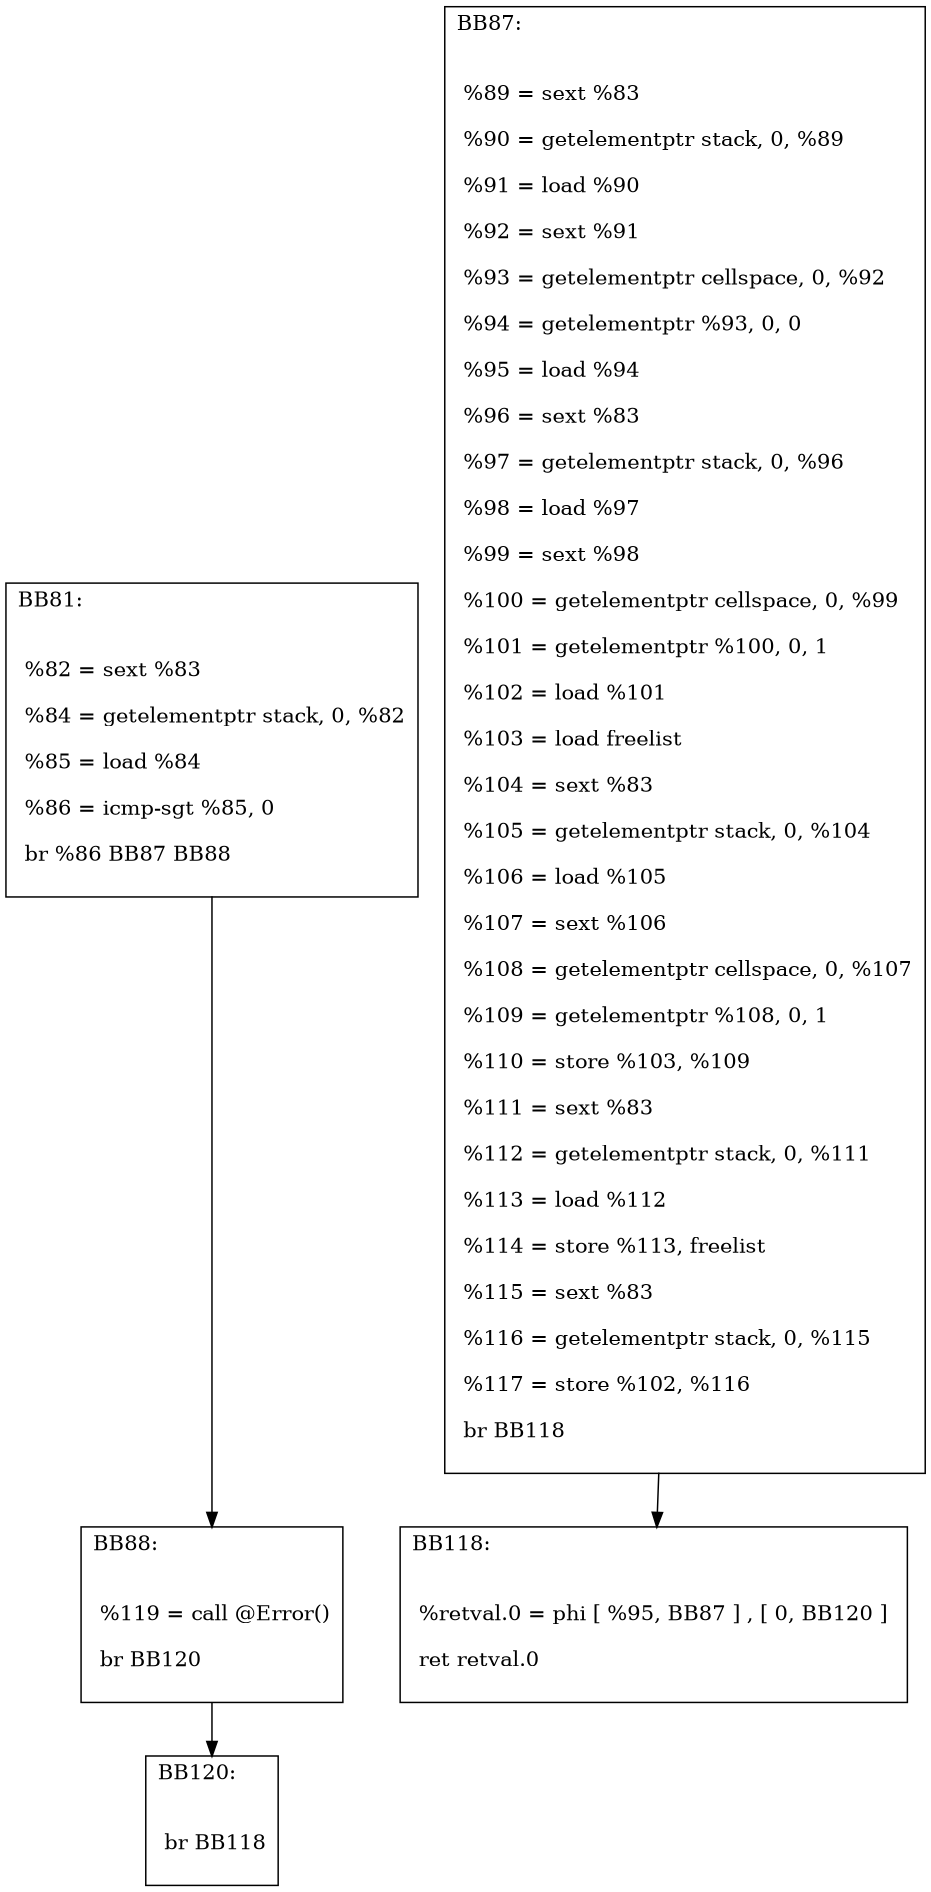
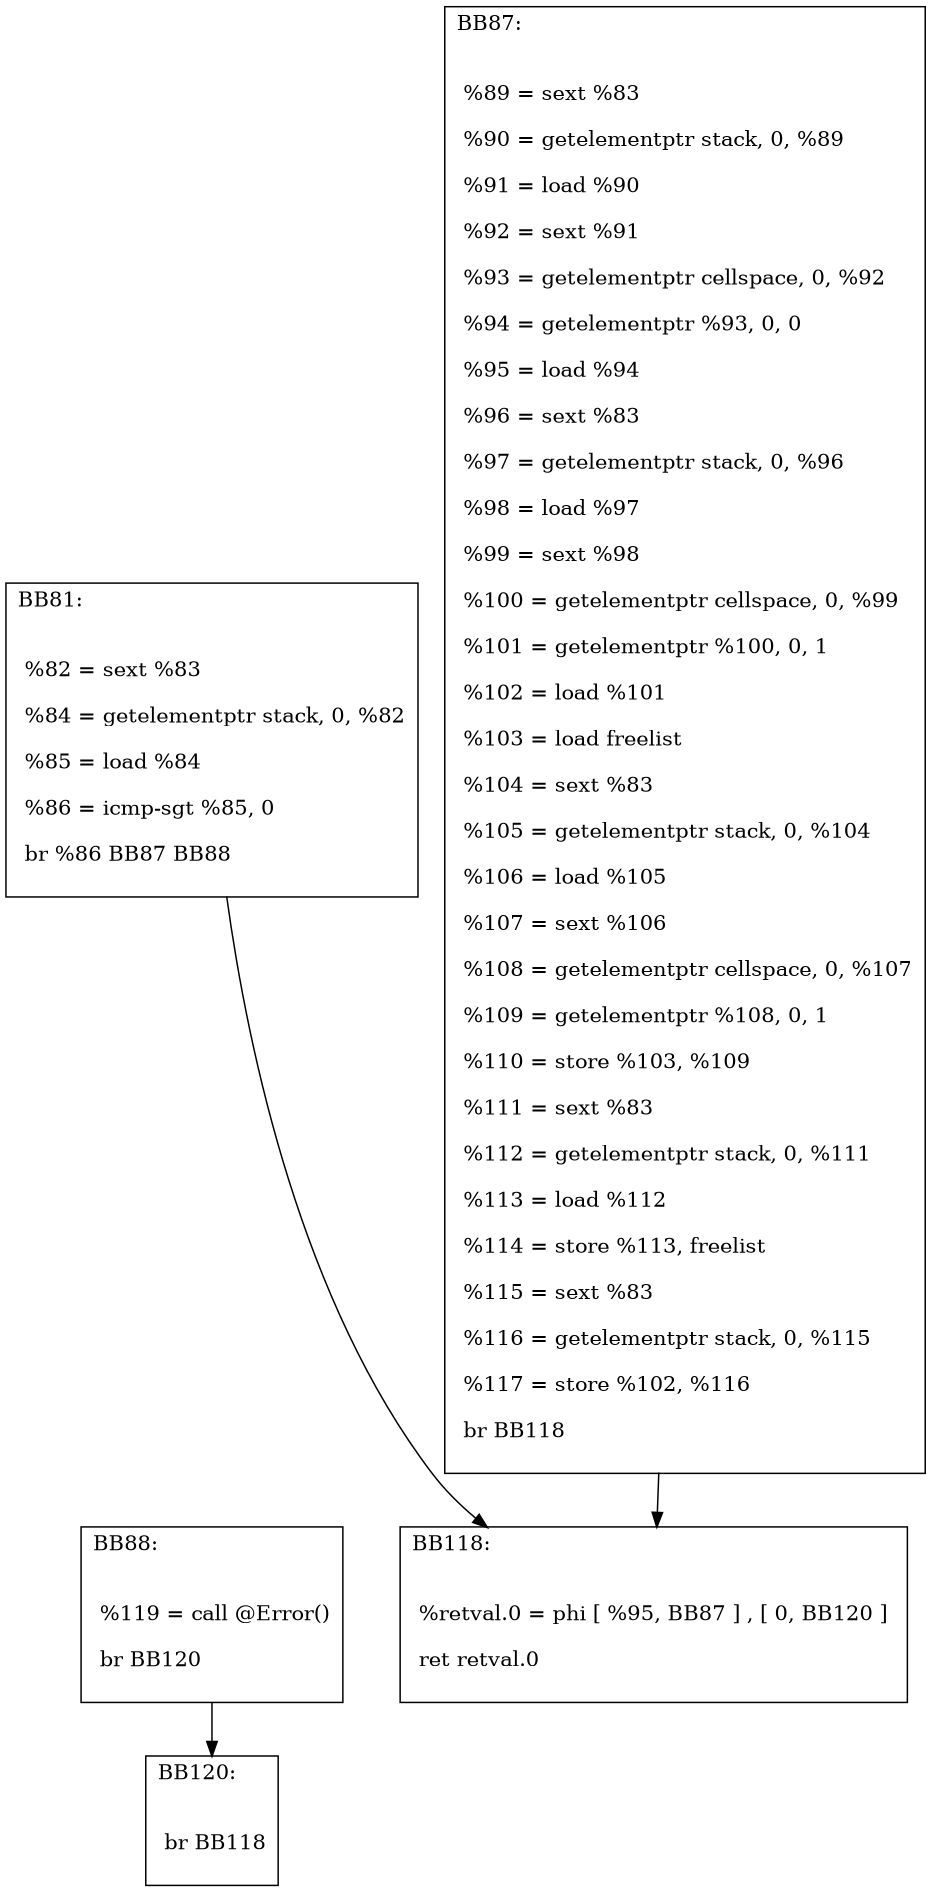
(212, 1204) -> (305, 1227)
